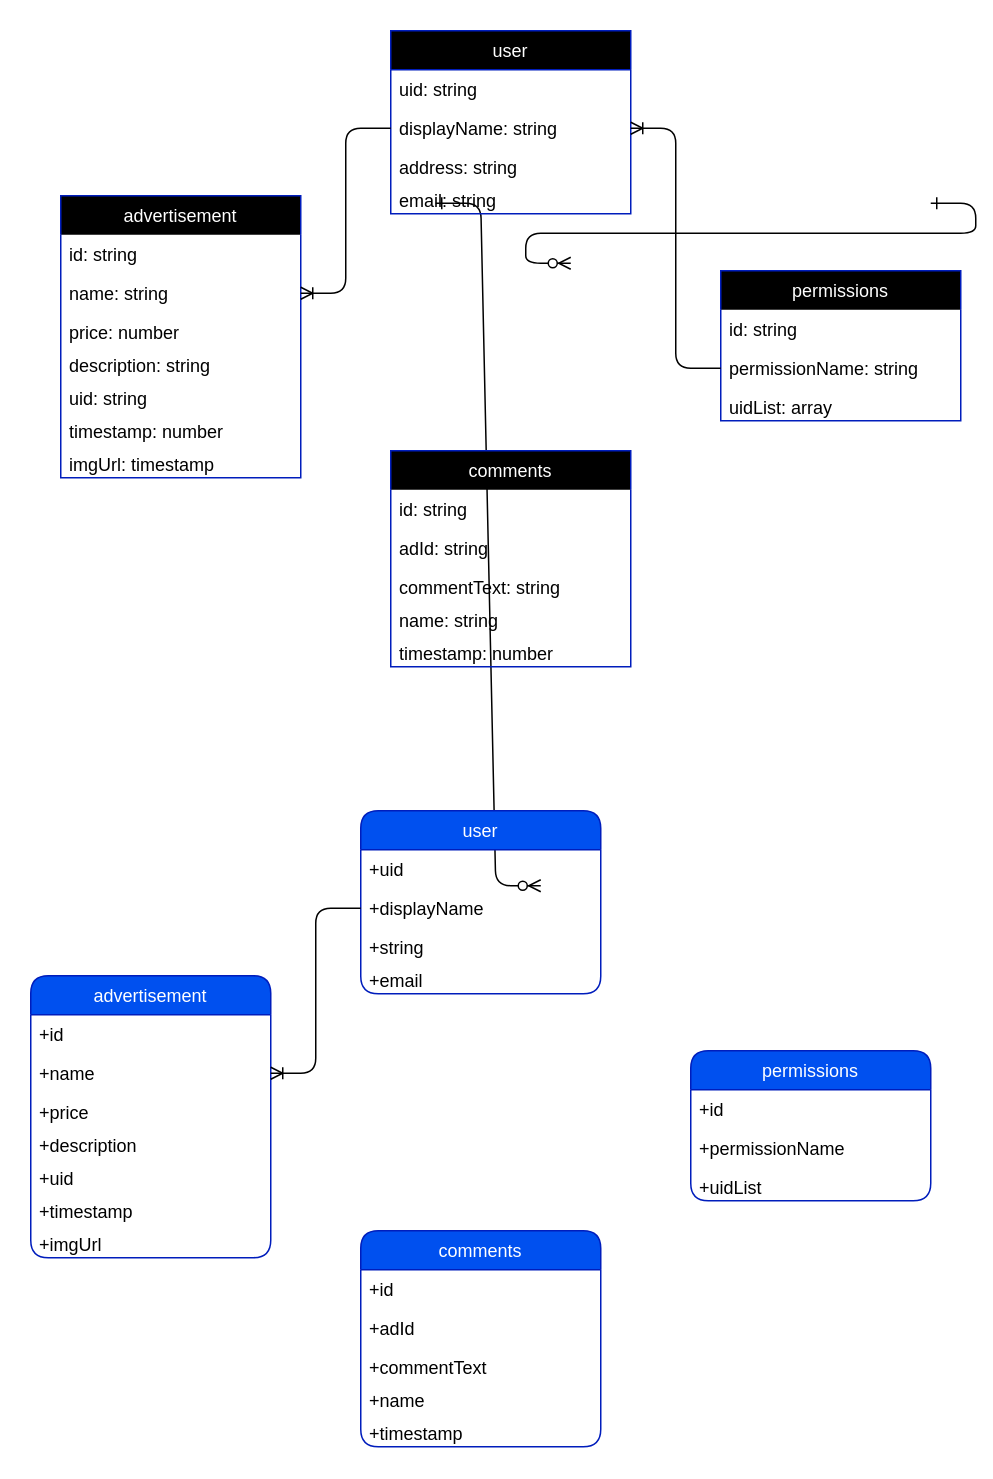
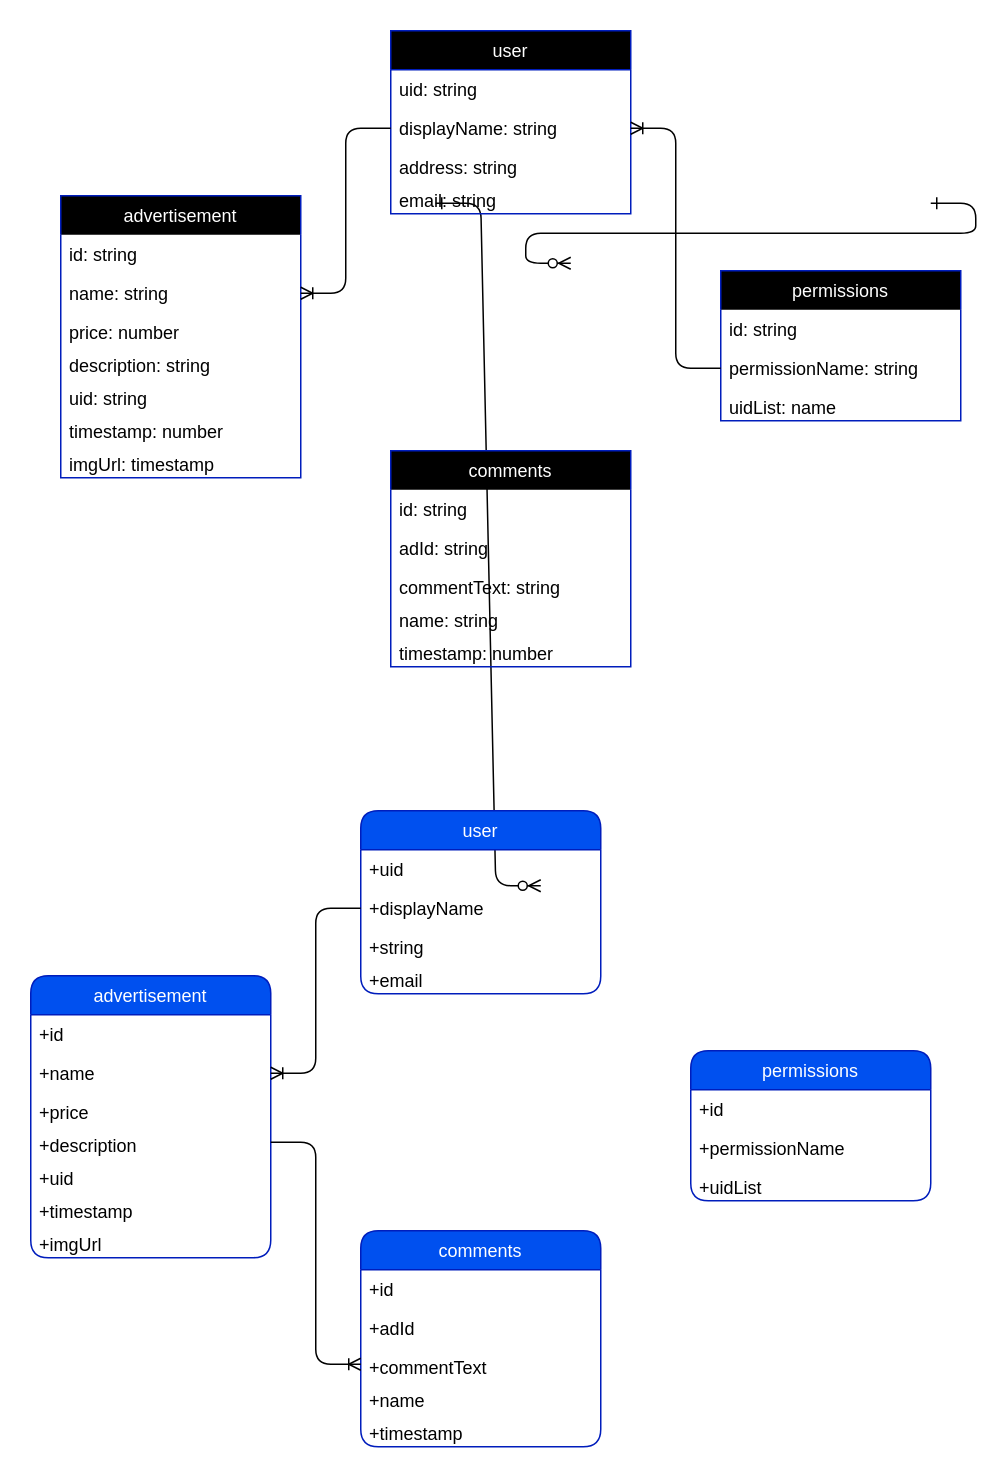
(790, 408) -> (785, 408)
none -> (316, 1252)
